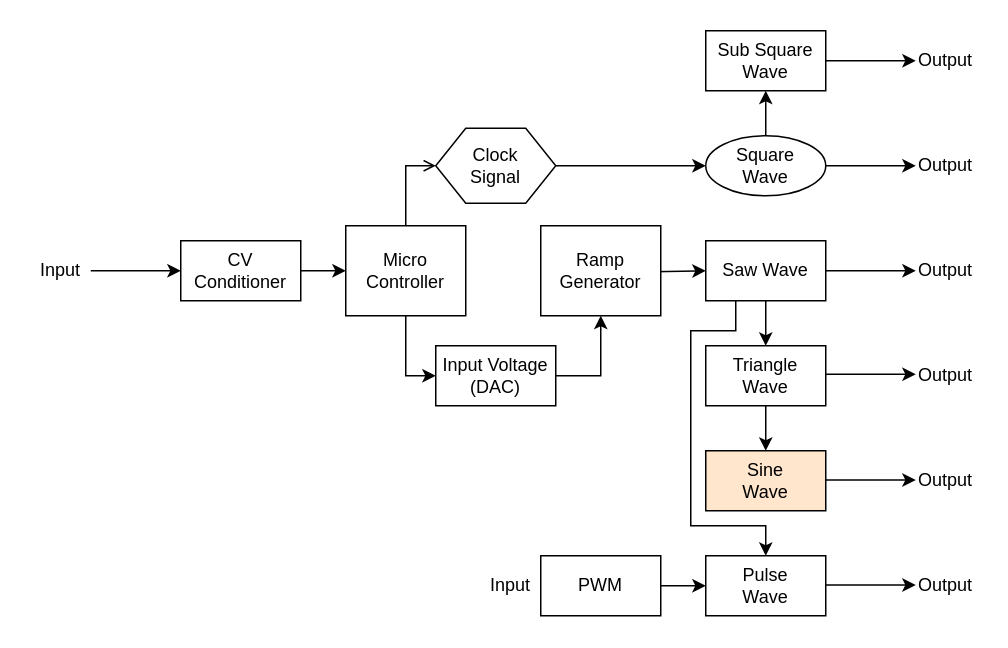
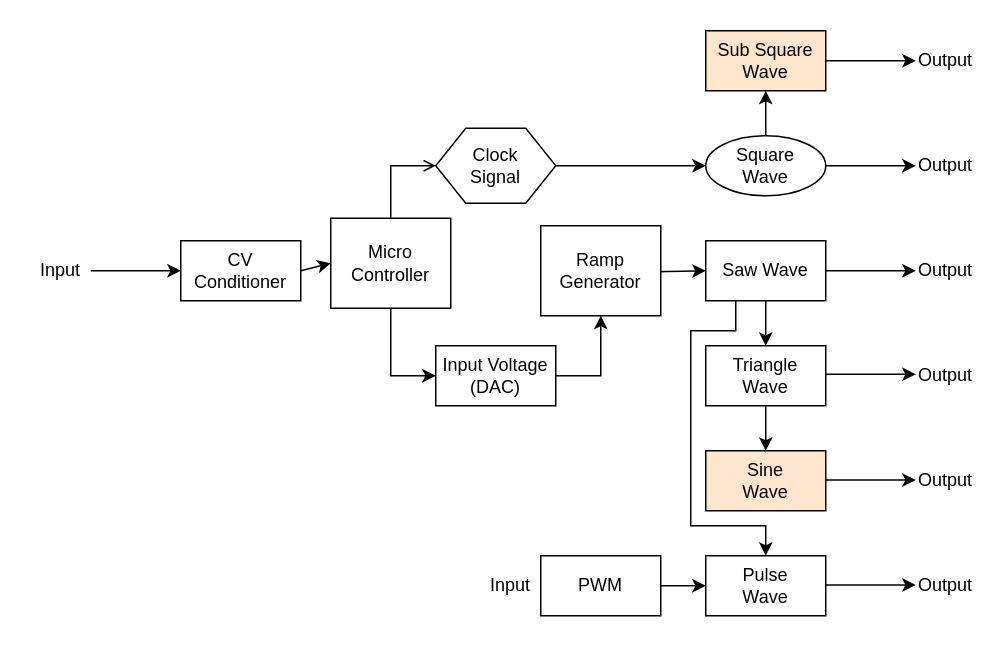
(766, 61) -> (766, 61)
(406, 271) -> (391, 263)
